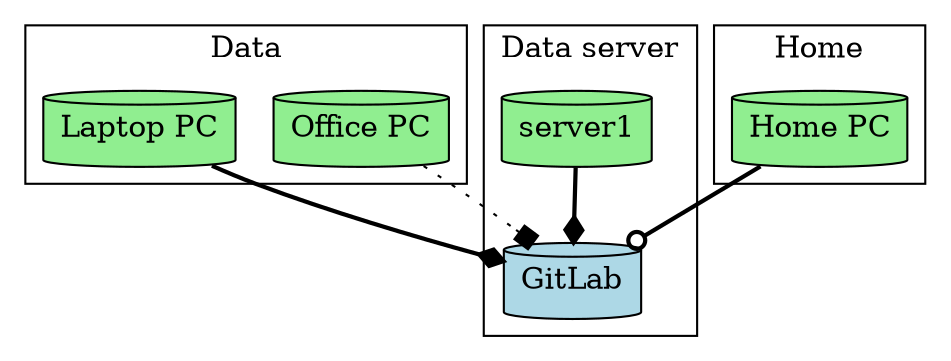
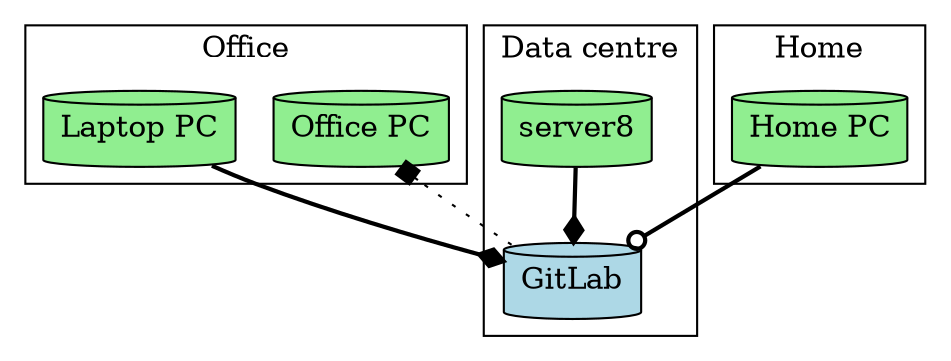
(246, 50) -> (246, 50)
(590, 50) -> (590, 50)
(577, 129) -> (577, 129)
(470, 197) -> (464, 213)
